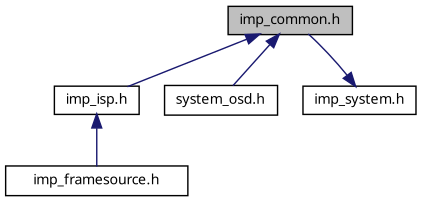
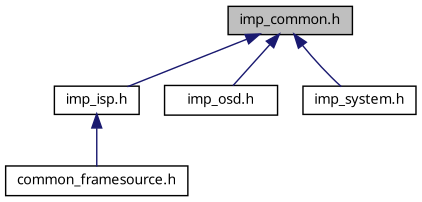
(328, 54) -> (321, 67)
(221, 100) -> (221, 100)
(97, 181) -> (97, 181)
